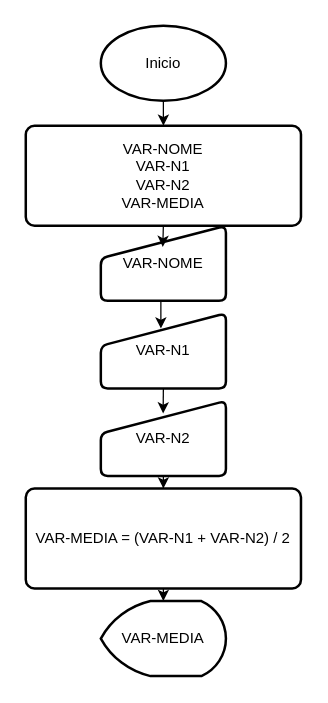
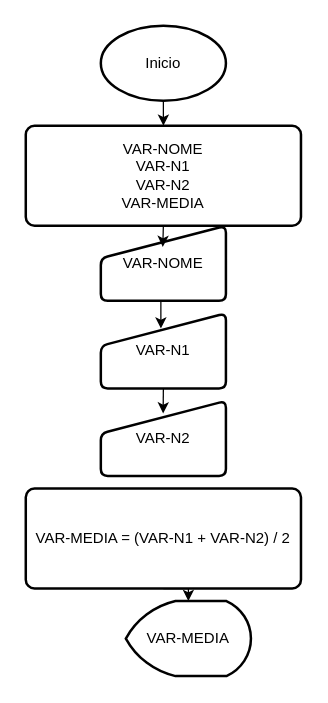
(163, 482) -> none
(163, 638) -> (188, 638)
